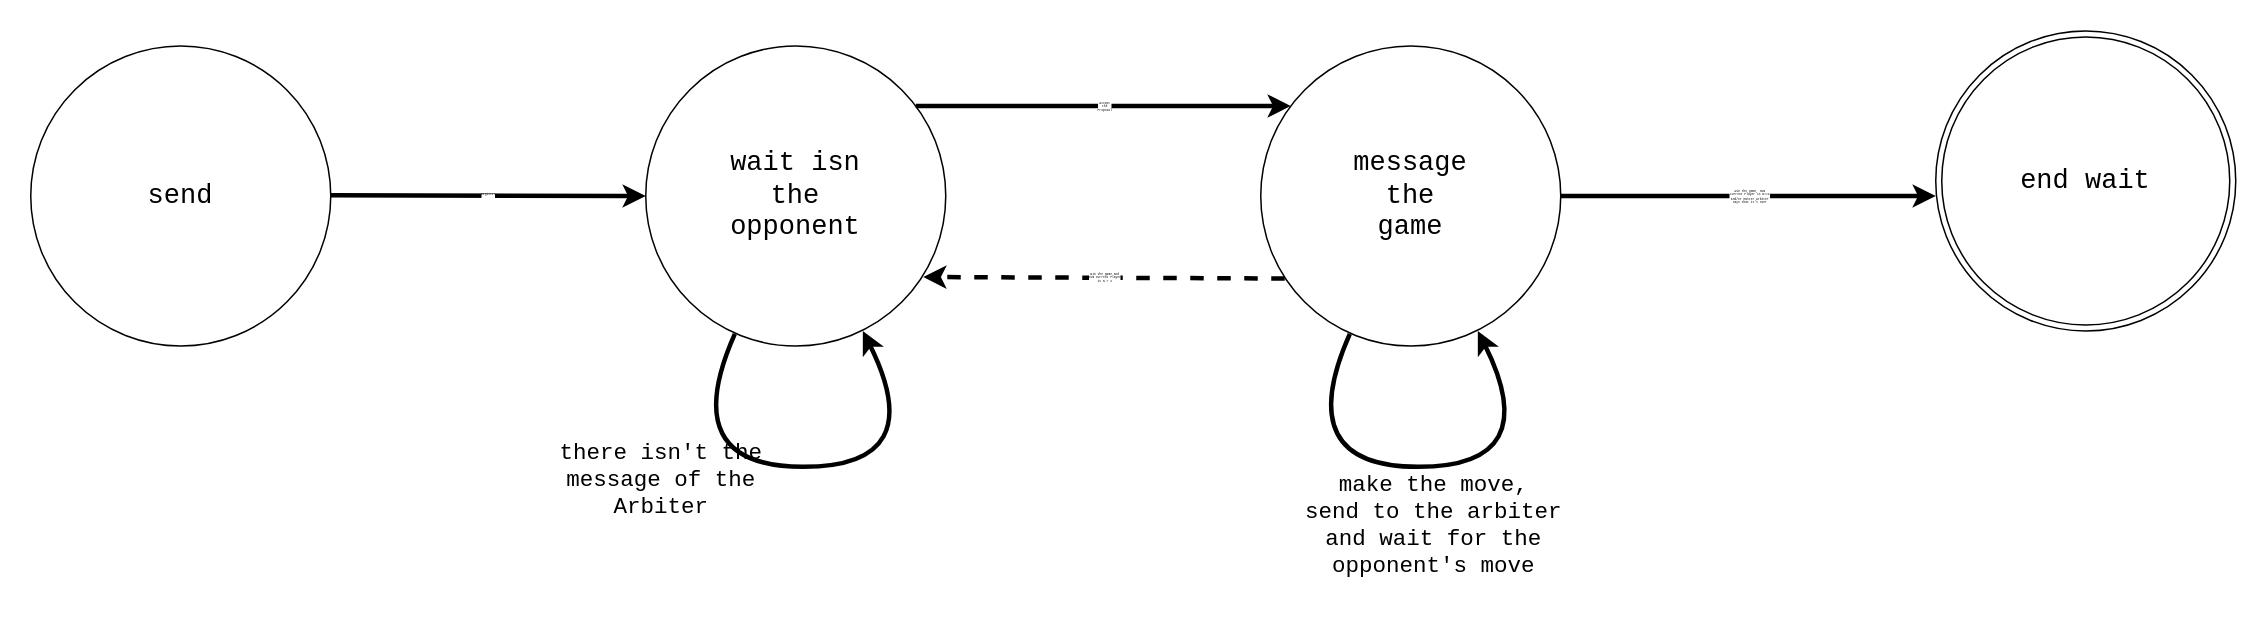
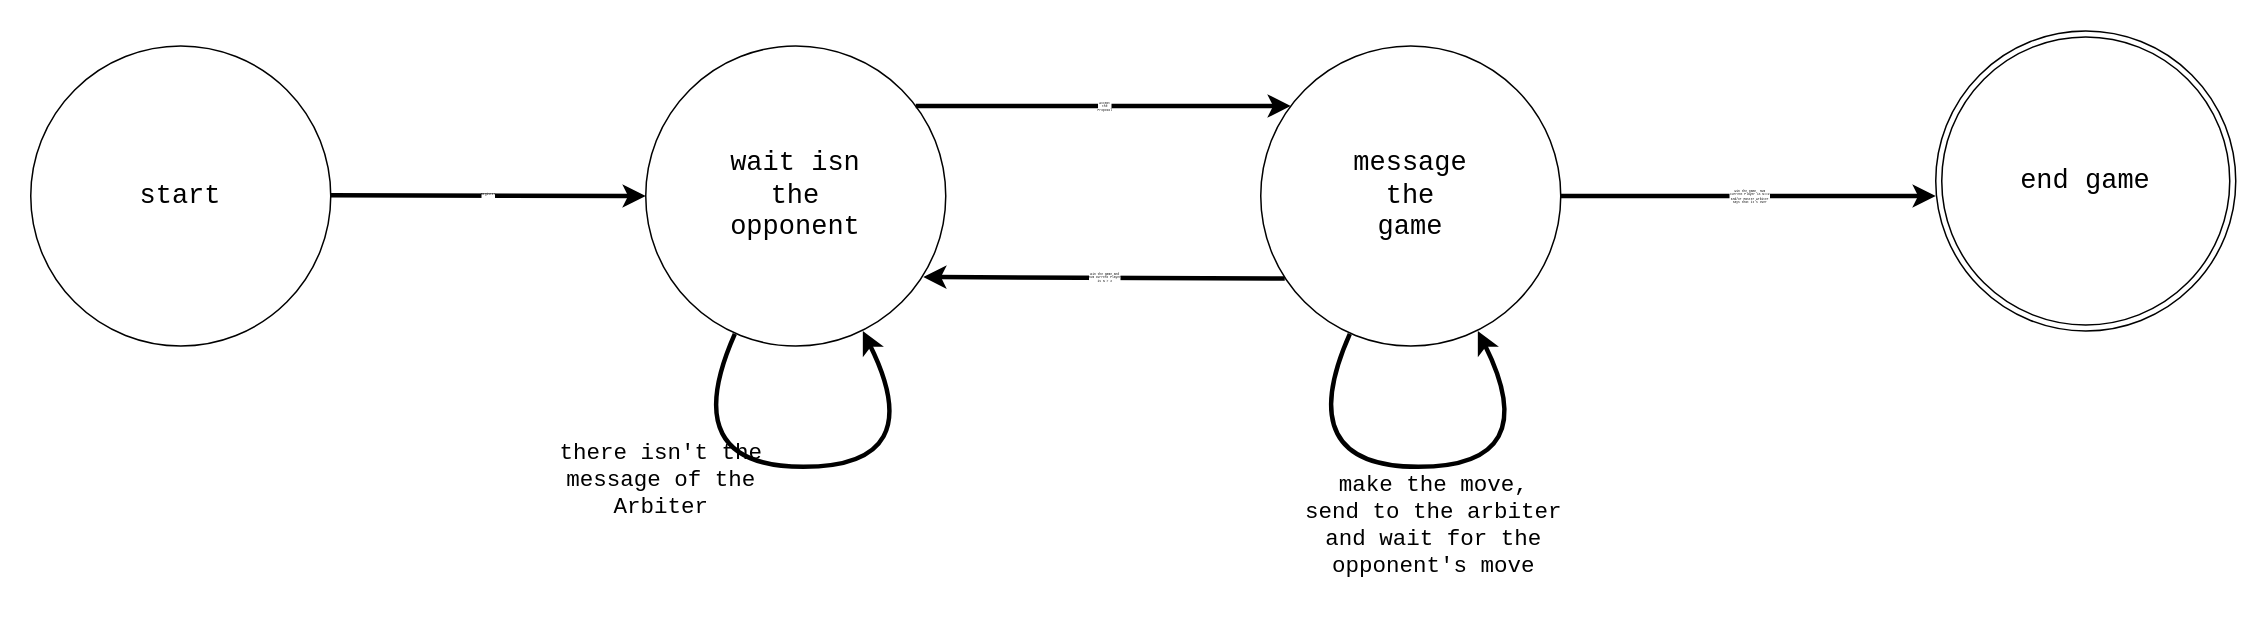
(2086, 181) -> (2086, 181)
(181, 196) -> (181, 196)
(1264, 278) -> (1264, 278)
